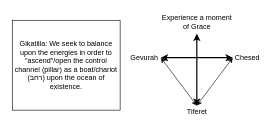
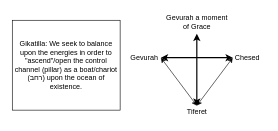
(197, 22) -> (197, 22)
